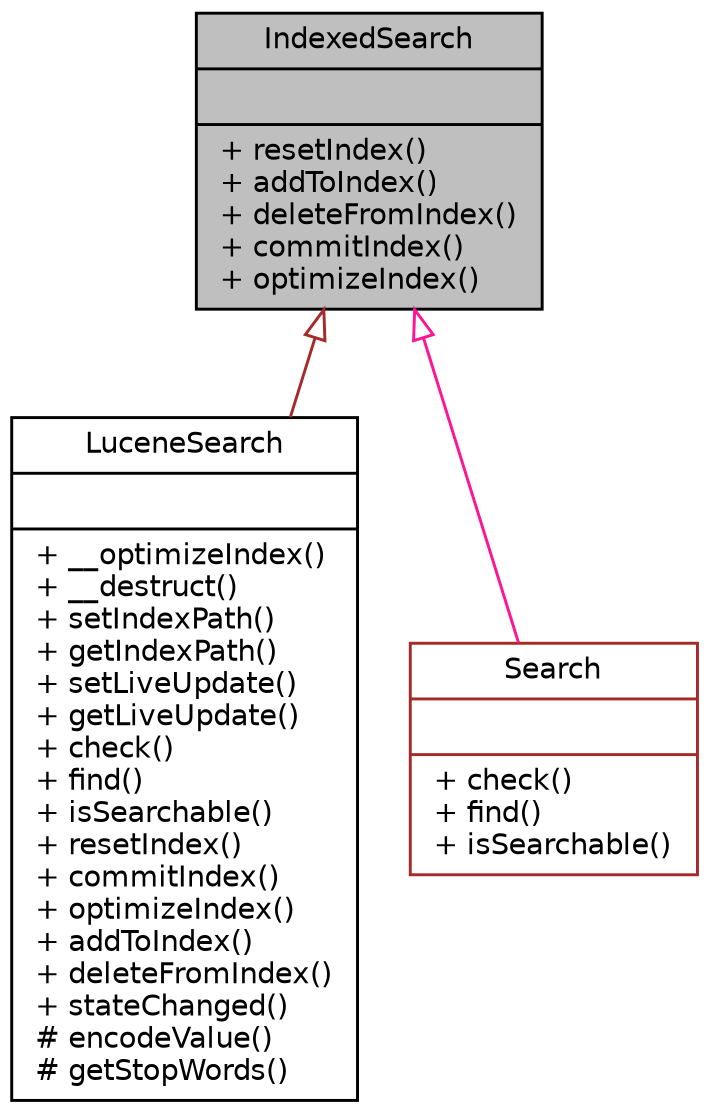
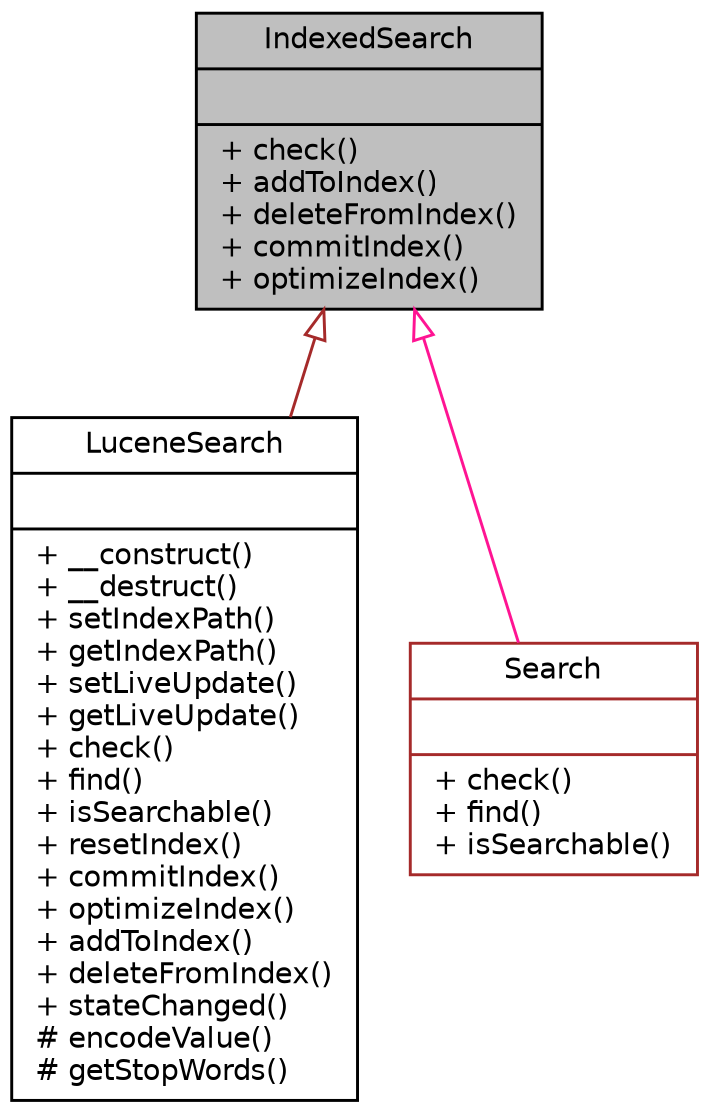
(324, 151) -> (290, 151)
(182, 555) -> (145, 555)
